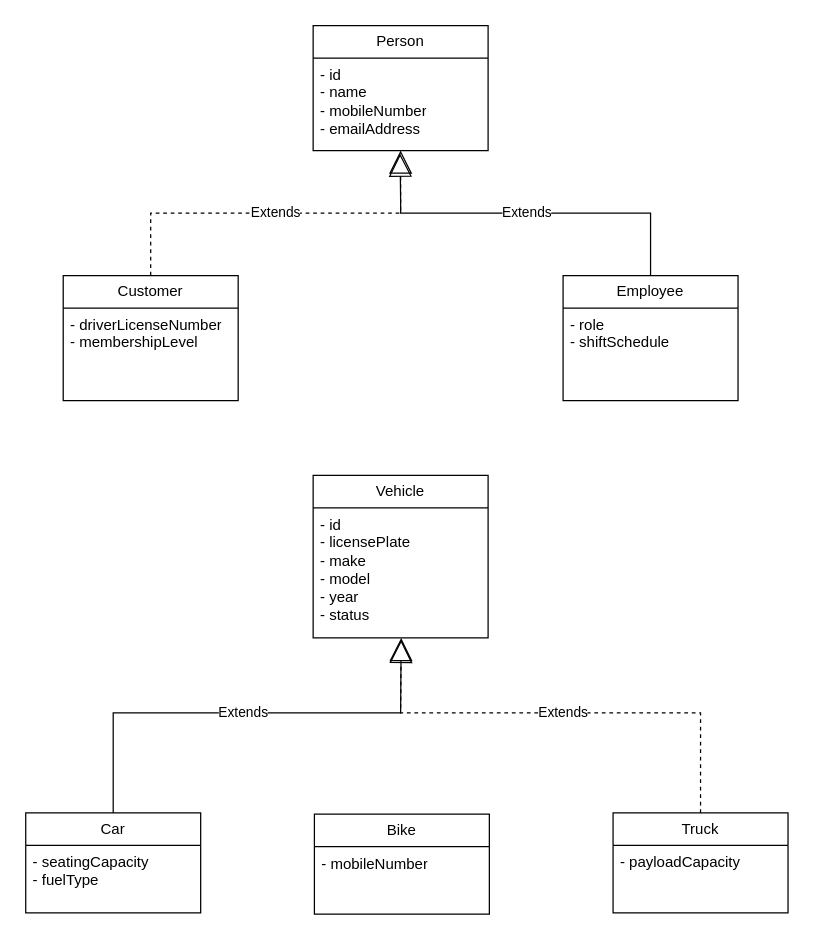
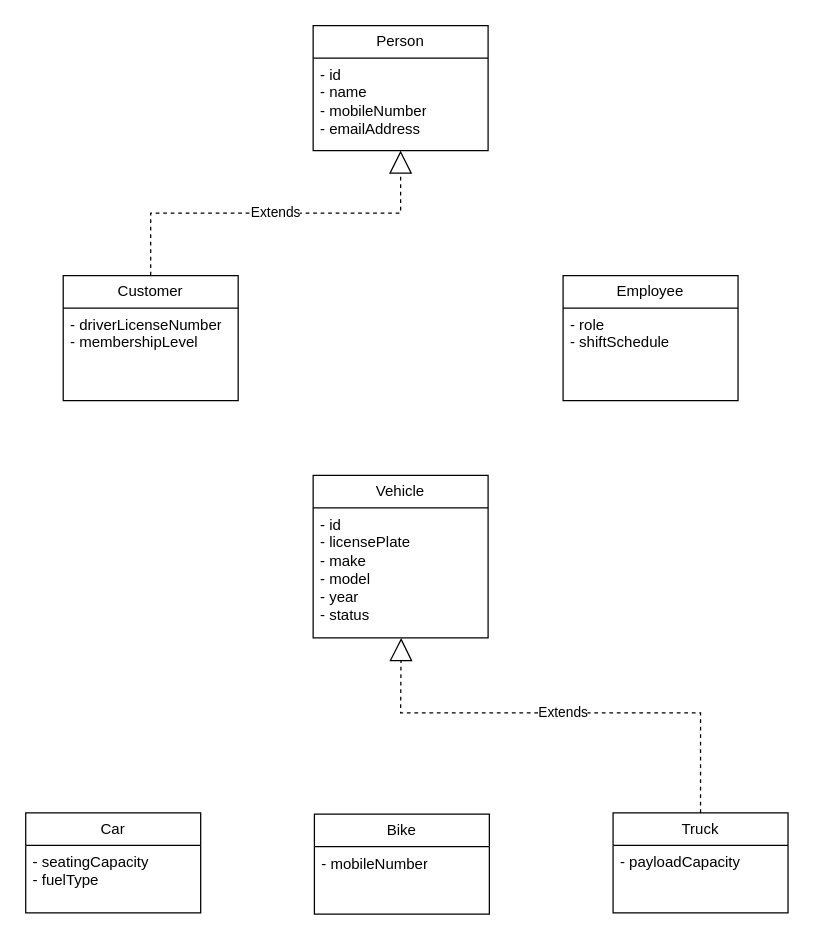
(556, 213) -> none
(205, 713) -> none
